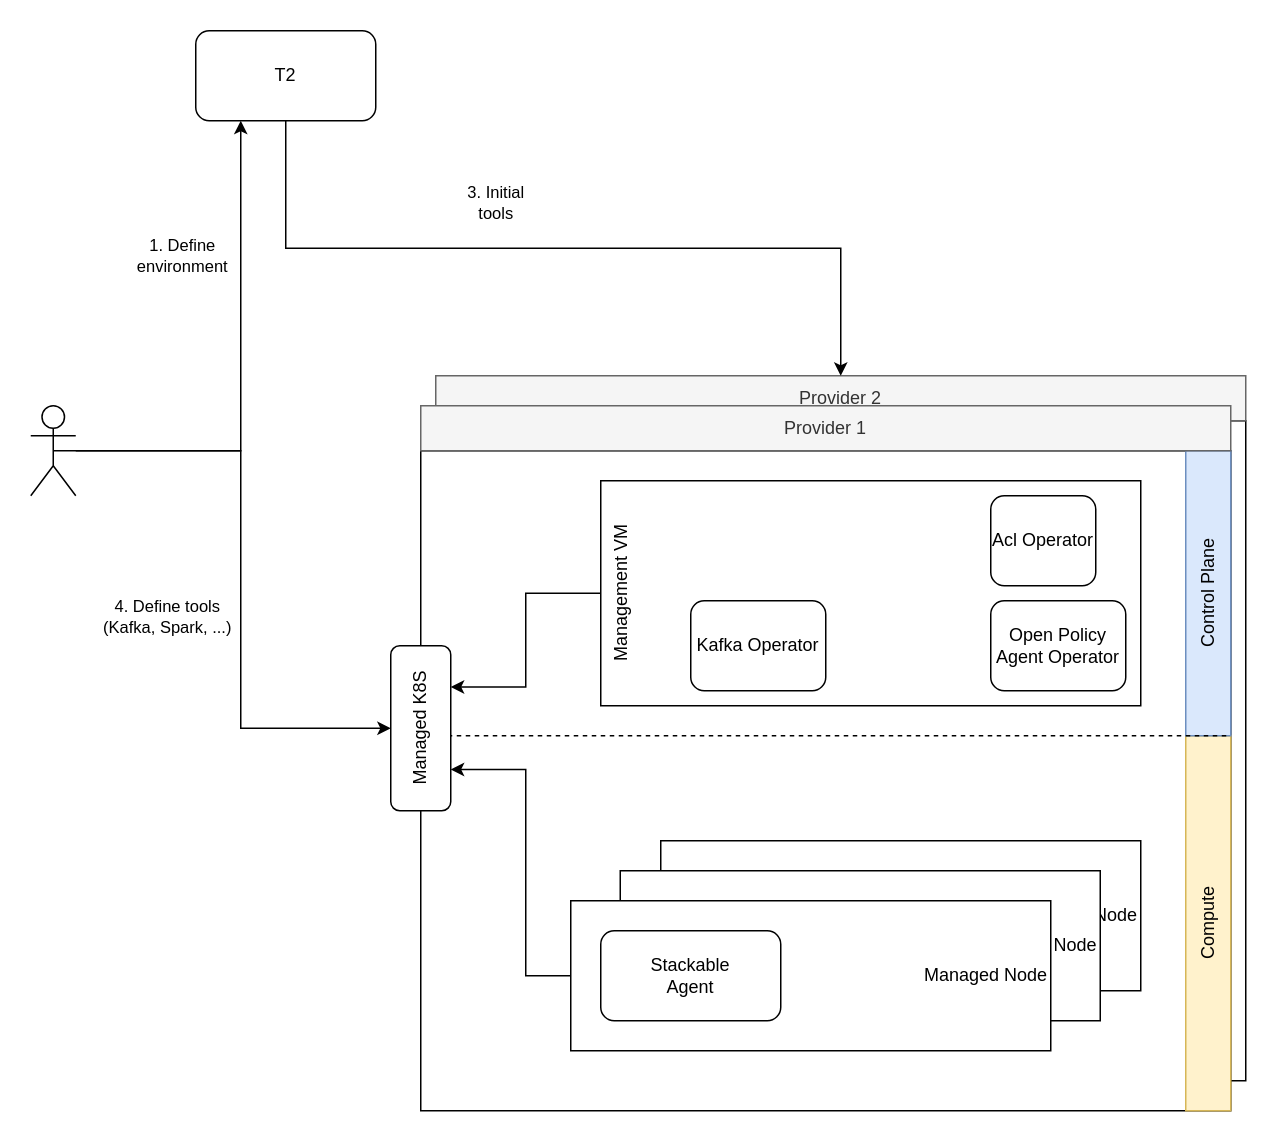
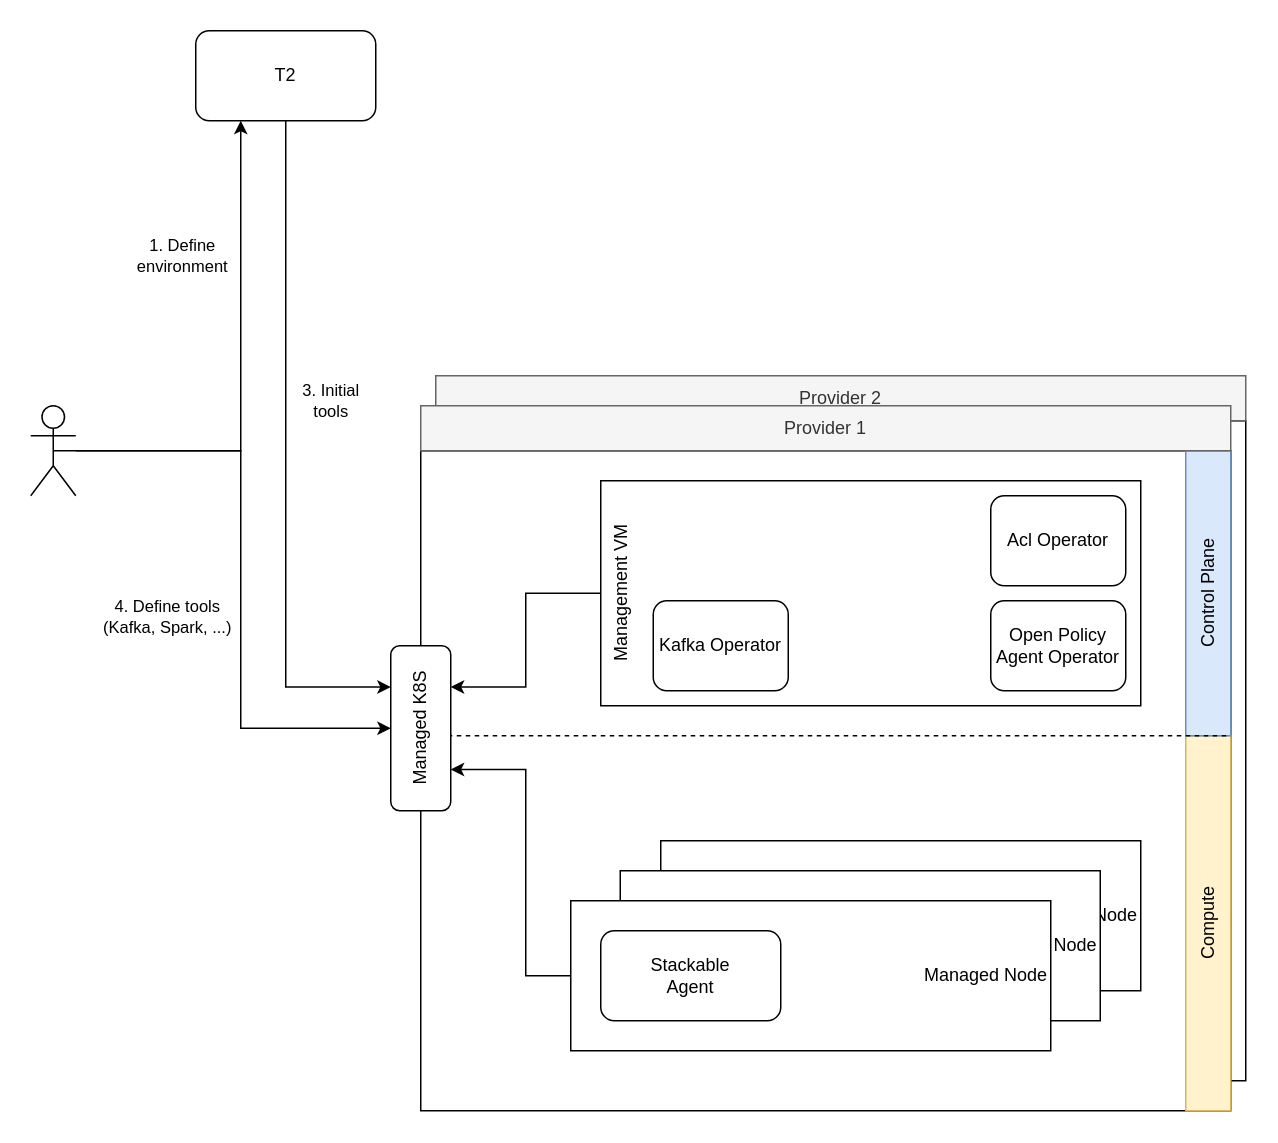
(620, 248) -> (286, 513)
(1043, 541) -> (1058, 541)
(758, 646) -> (721, 646)
